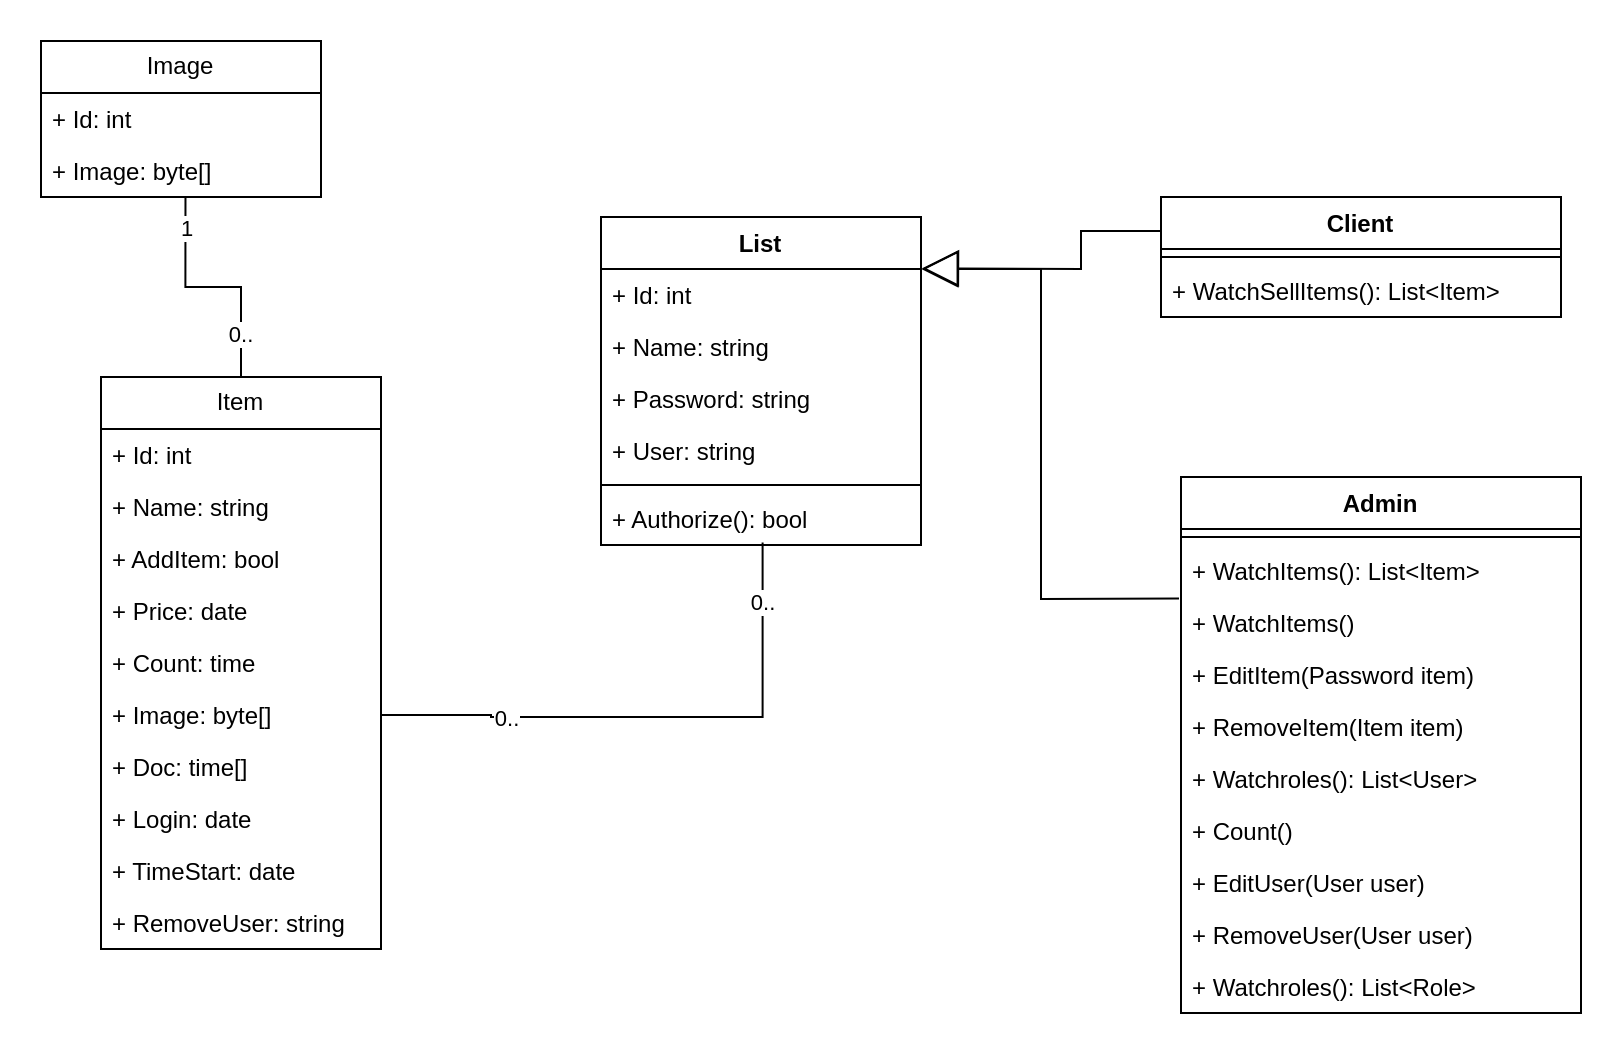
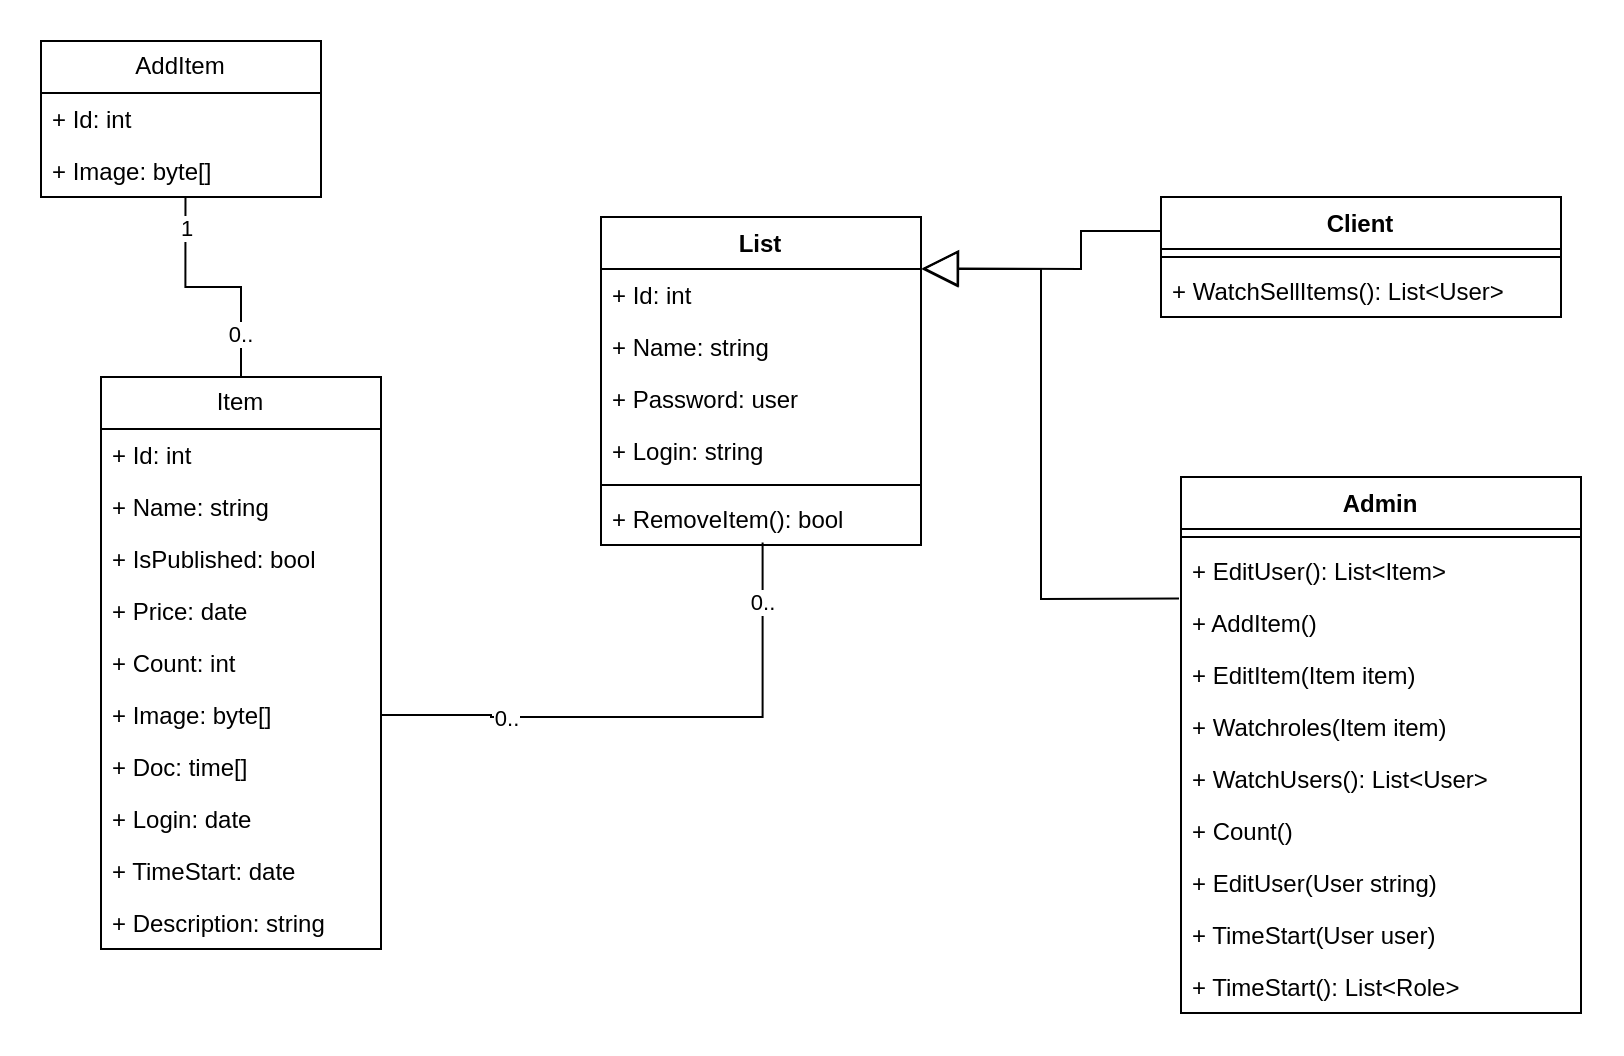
(181, 67) -> (181, 67)
(1356, 293) -> (1356, 293)
(721, 401) -> (711, 401)
(695, 453) -> (698, 453)
(725, 521) -> (735, 521)
(201, 561) -> (222, 561)
(1355, 573) -> (1339, 573)
(1284, 625) -> (1264, 625)
(188, 665) -> (181, 665)
(1349, 677) -> (1322, 677)
(1338, 729) -> (1335, 729)
(1352, 781) -> (1355, 781)
(1325, 885) -> (1335, 885)
(235, 925) -> (235, 925)
(1341, 937) -> (1331, 937)
(1349, 989) -> (1342, 989)
